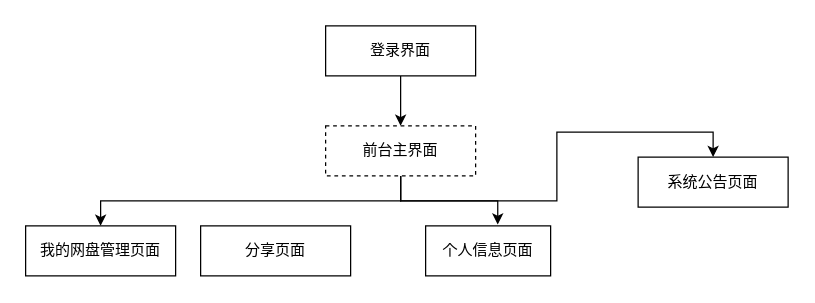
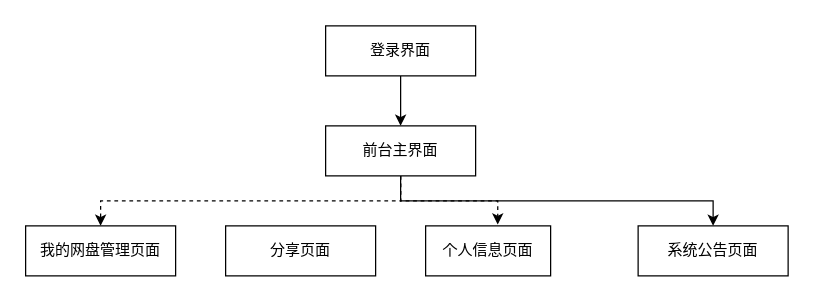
(401, 151) -> (401, 151)
(713, 182) -> (713, 251)
(244, 201) -> (244, 201)
(498, 209) -> (498, 209)
(276, 251) -> (301, 251)
